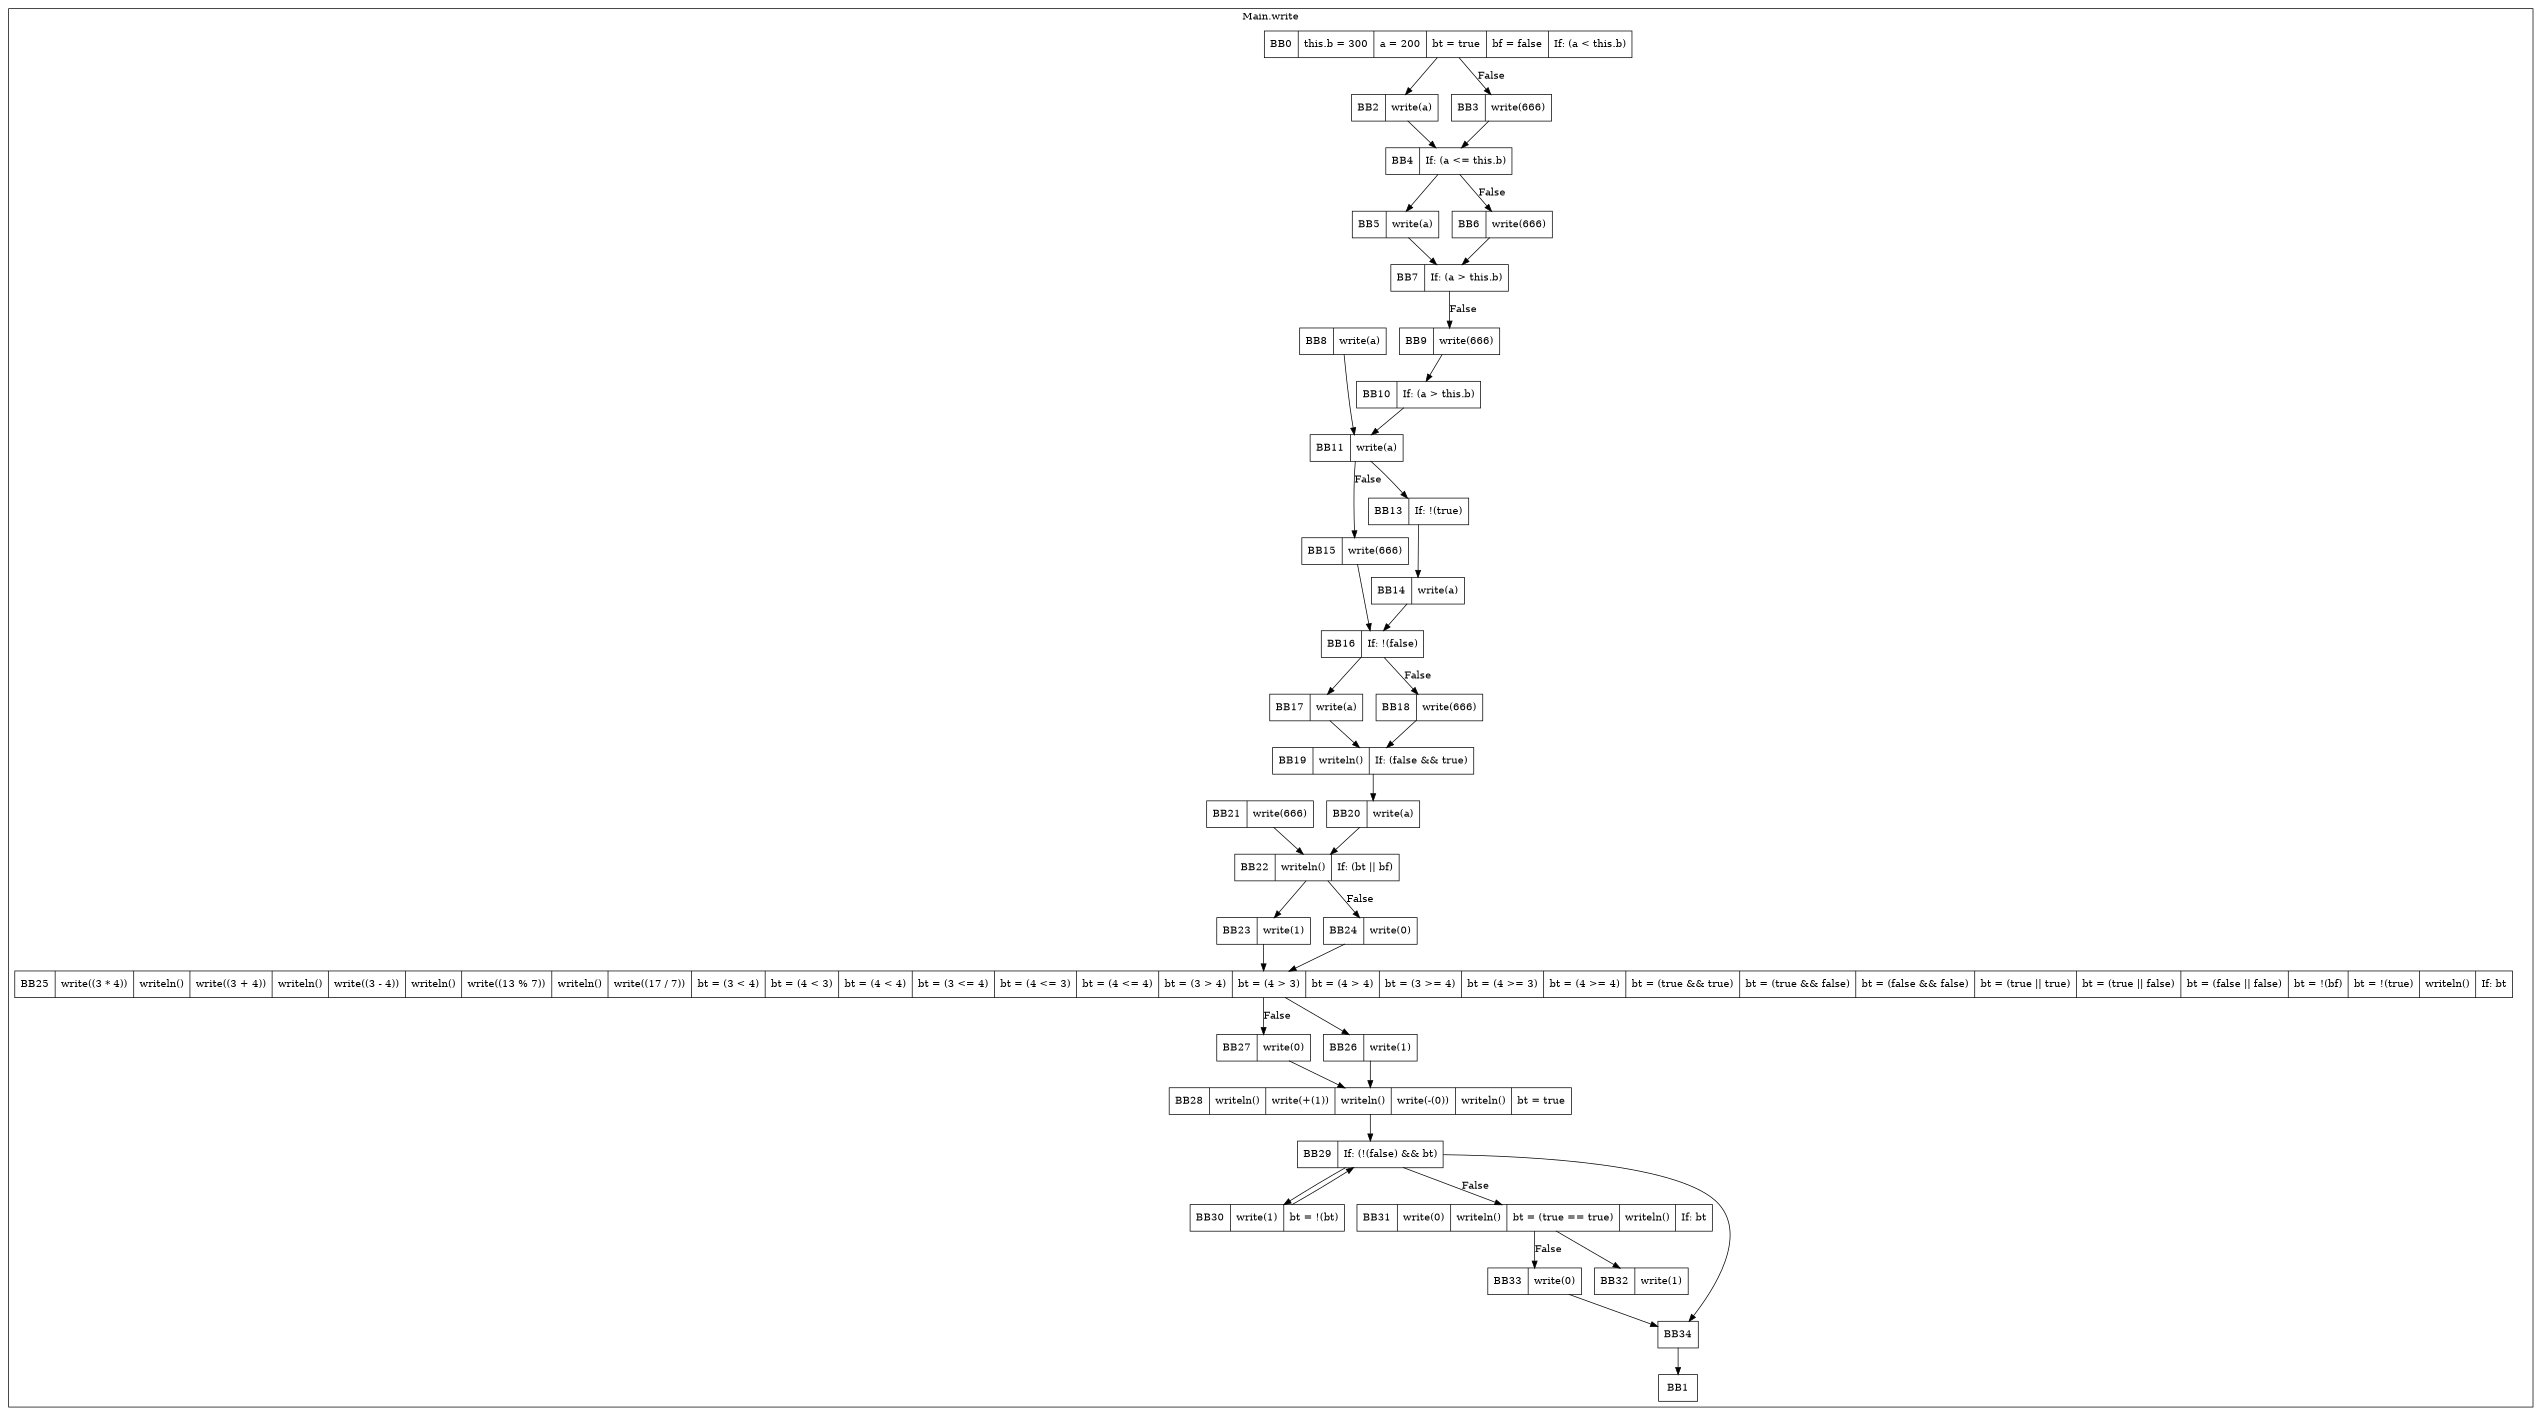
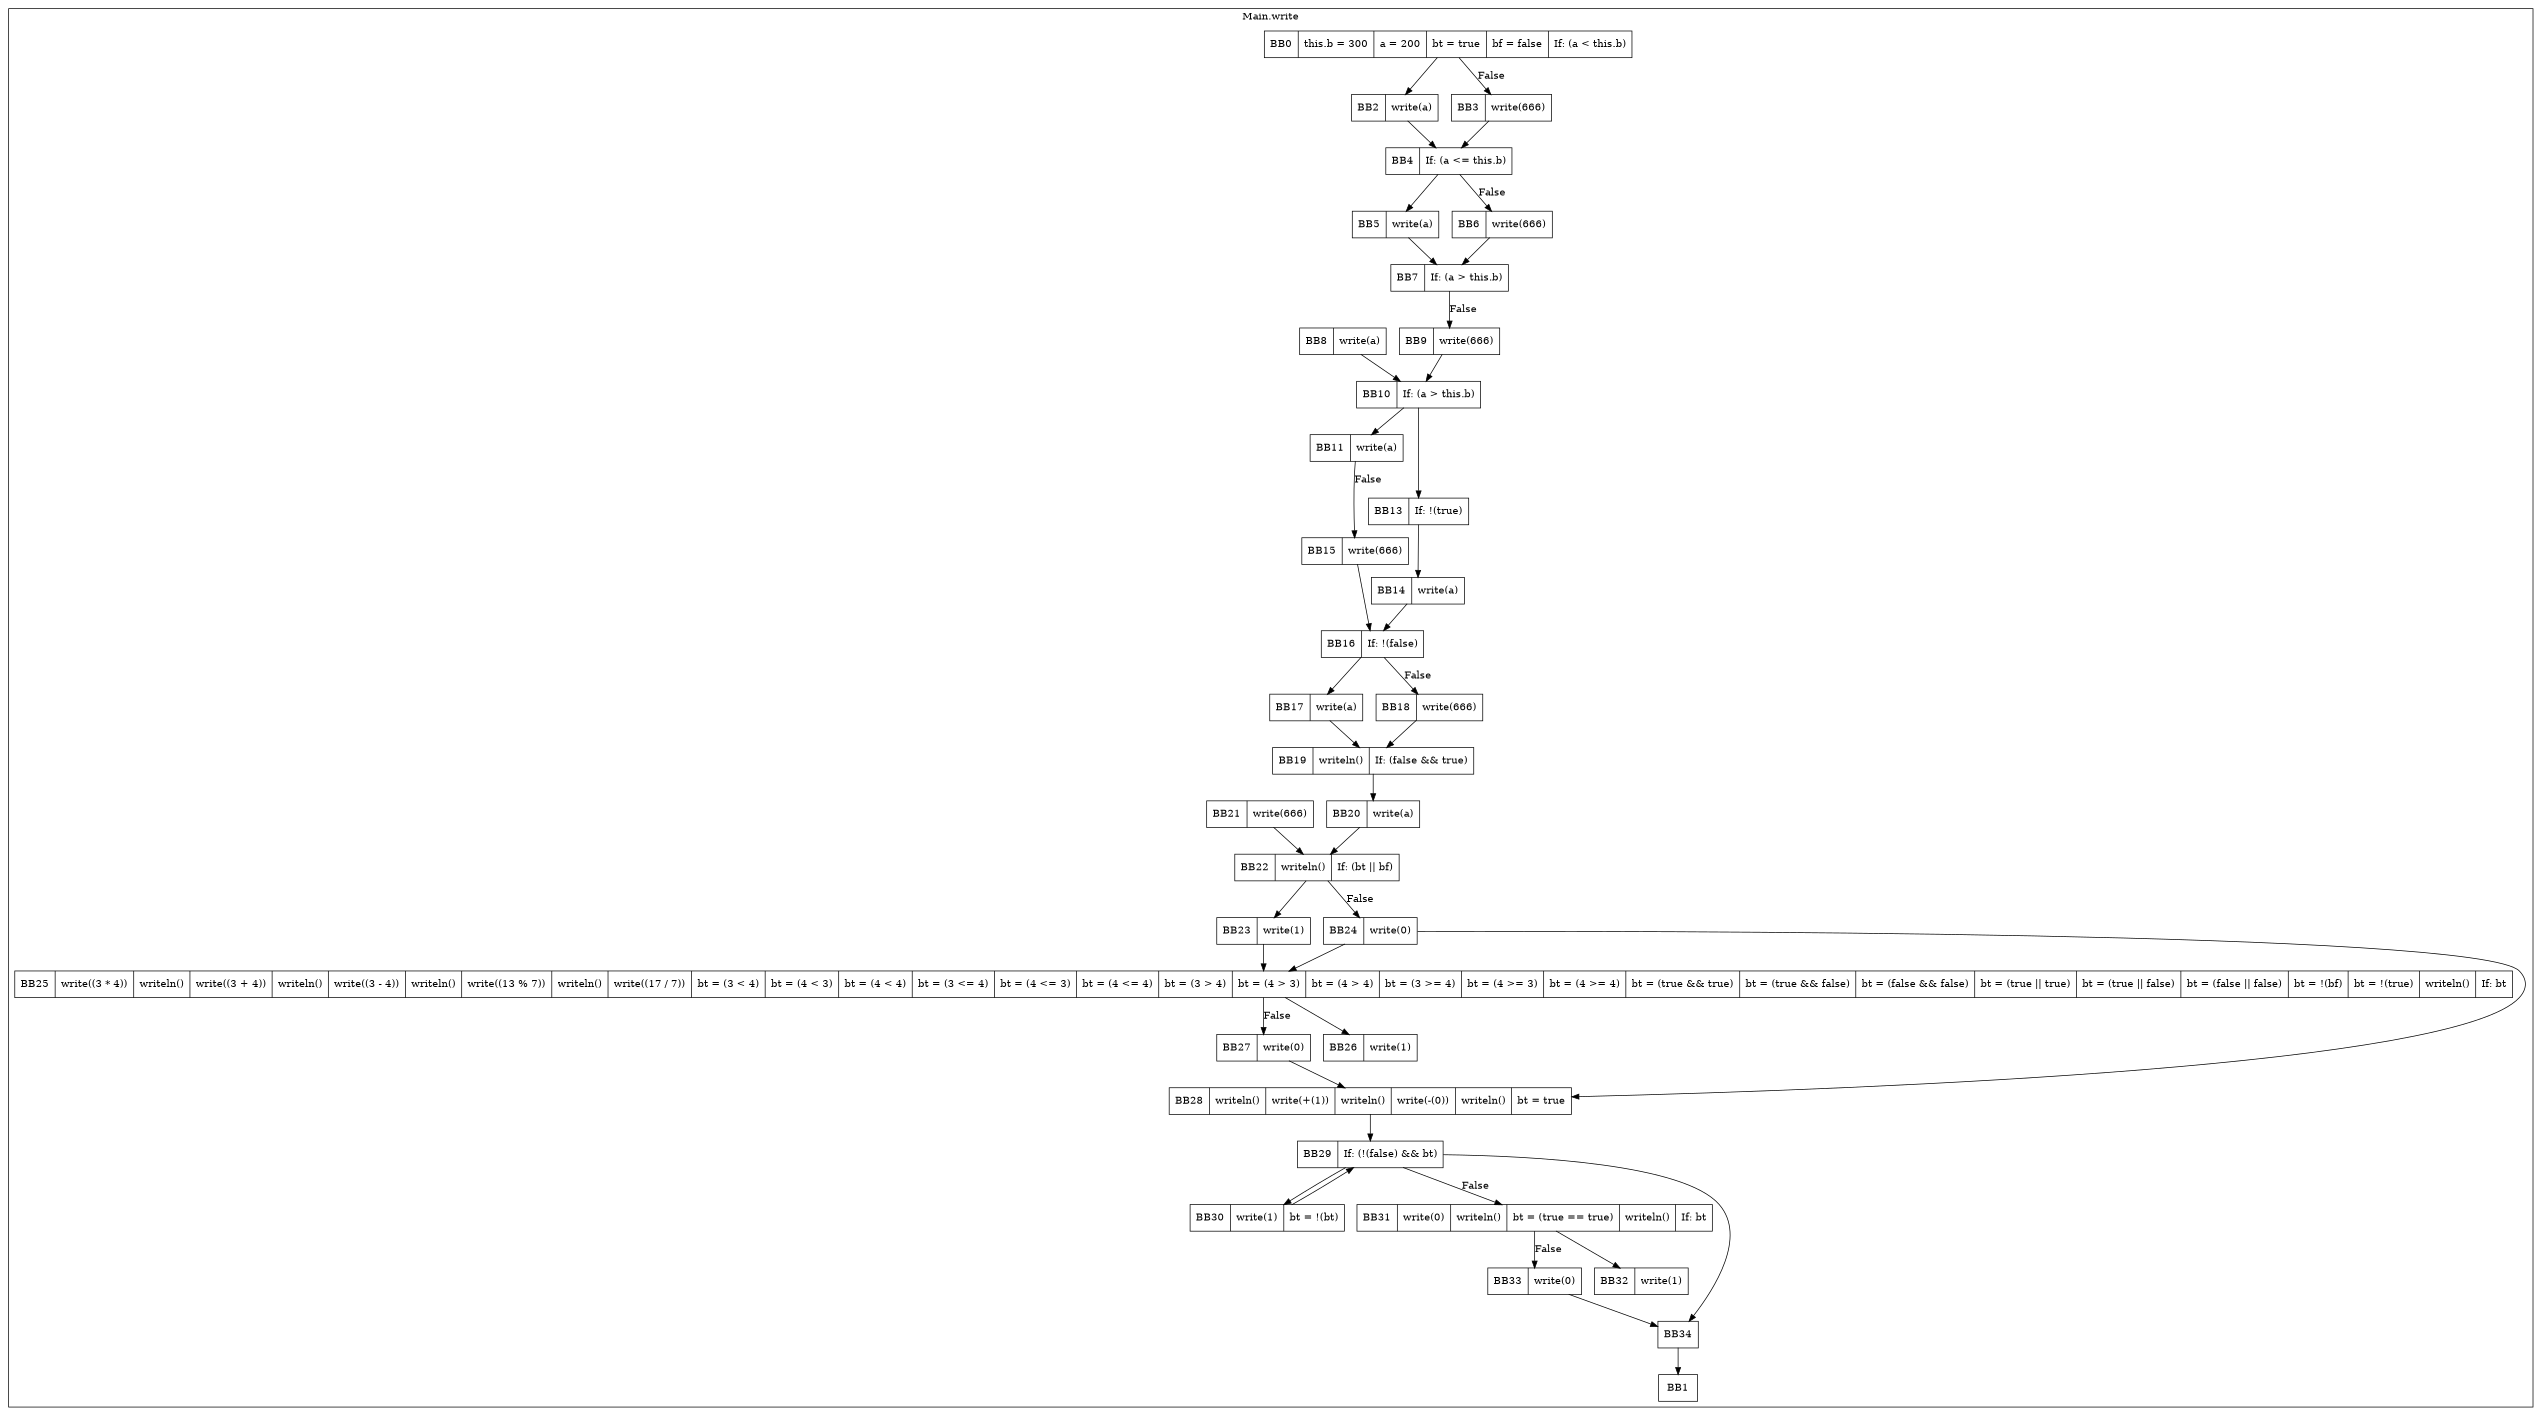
(1348, 391) -> (1378, 366)
(1387, 477) -> (1419, 449)
(1370, 1071) -> (2459, 957)
